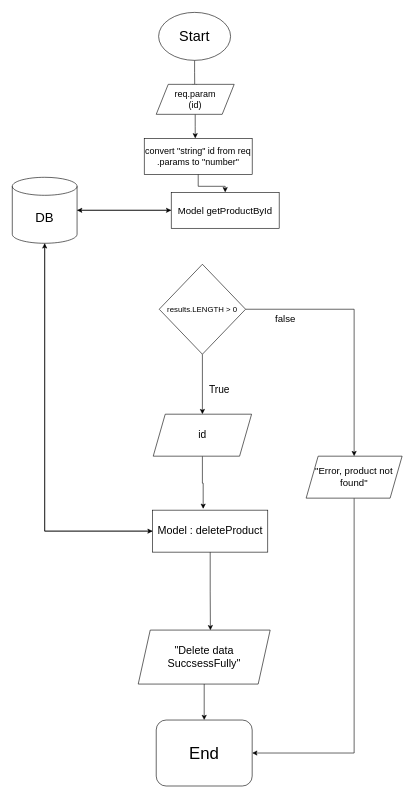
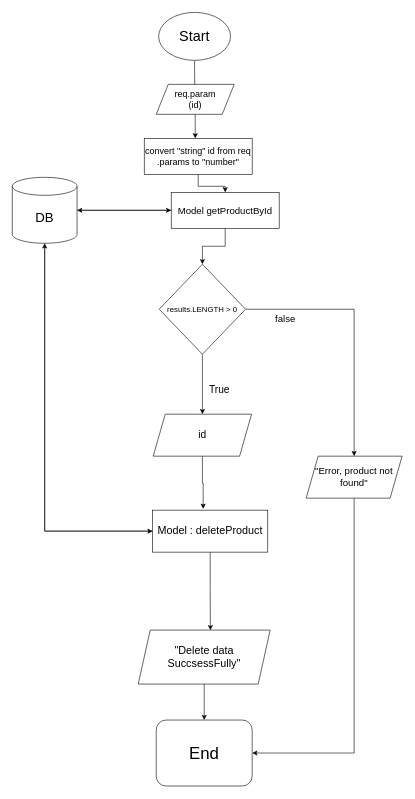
none -> (203, 252)
